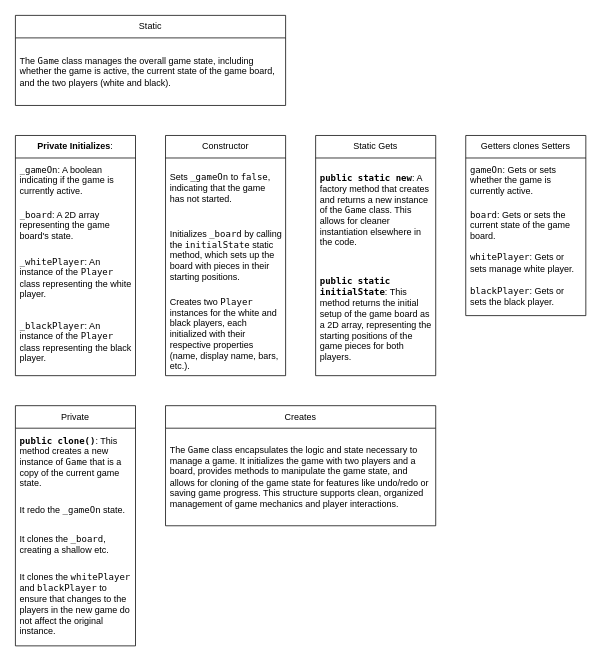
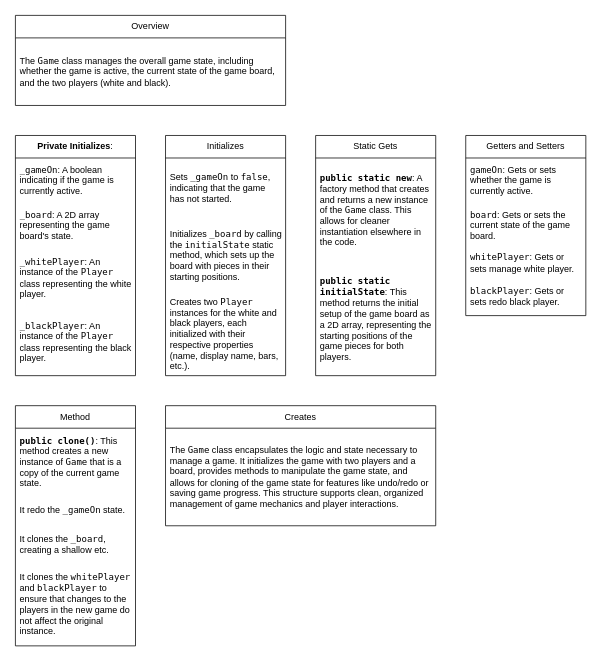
(150, 27) -> (150, 27)
(225, 147) -> (225, 147)
(525, 147) -> (525, 147)
(526, 297) -> (526, 297)
(75, 417) -> (75, 417)
